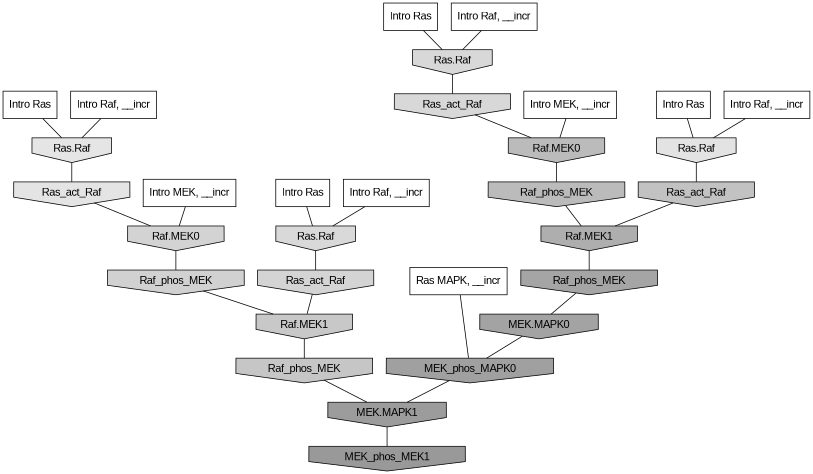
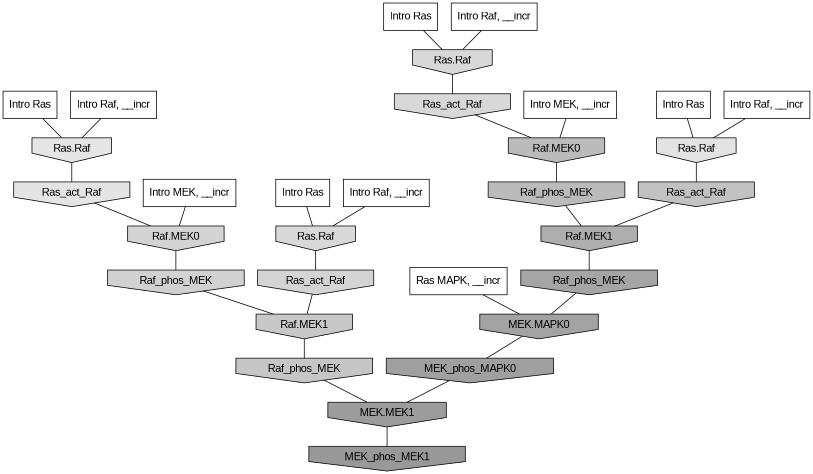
(464, 326) -> (501, 304)
(387, 413) -> (387, 413)
